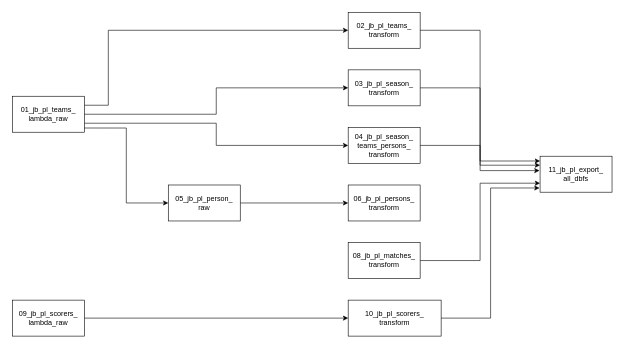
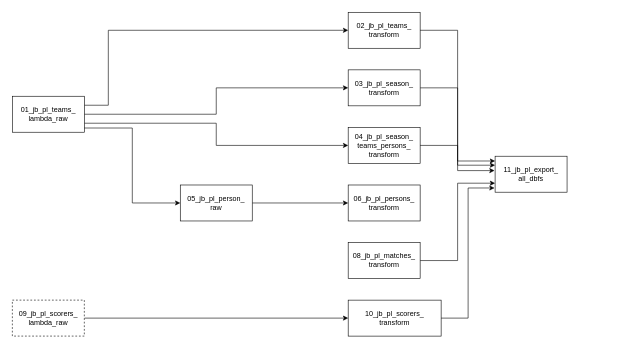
(576, 174) -> (531, 174)
(204, 203) -> (216, 203)
(48, 318) -> (48, 318)
